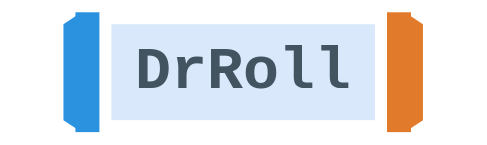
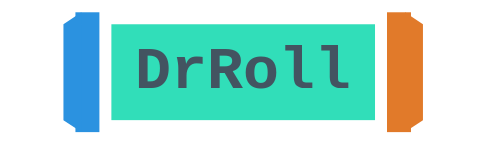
(243, 72) -> (243, 72)
